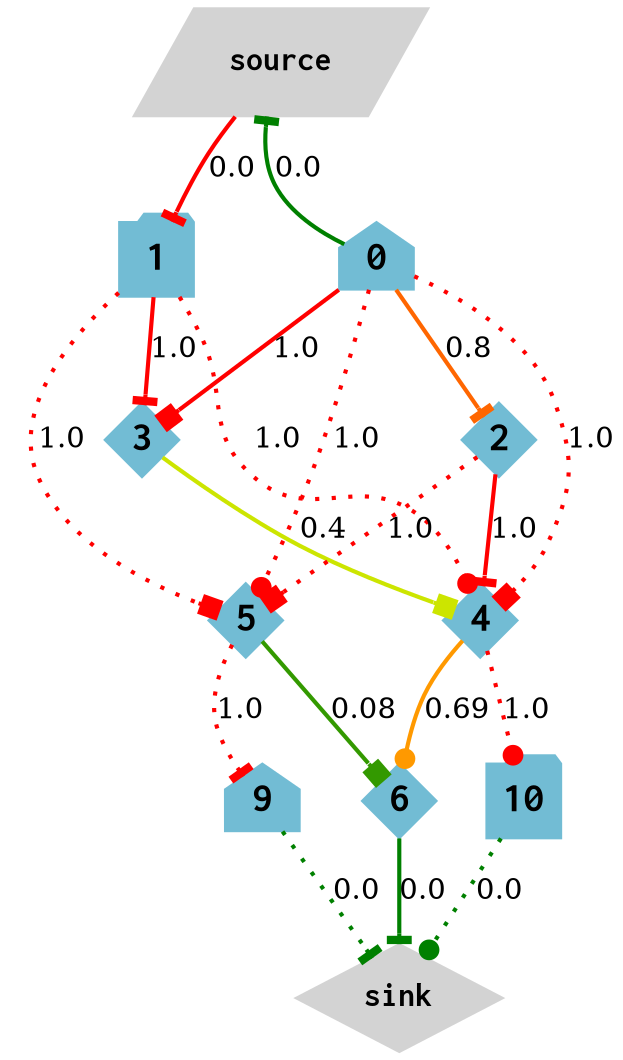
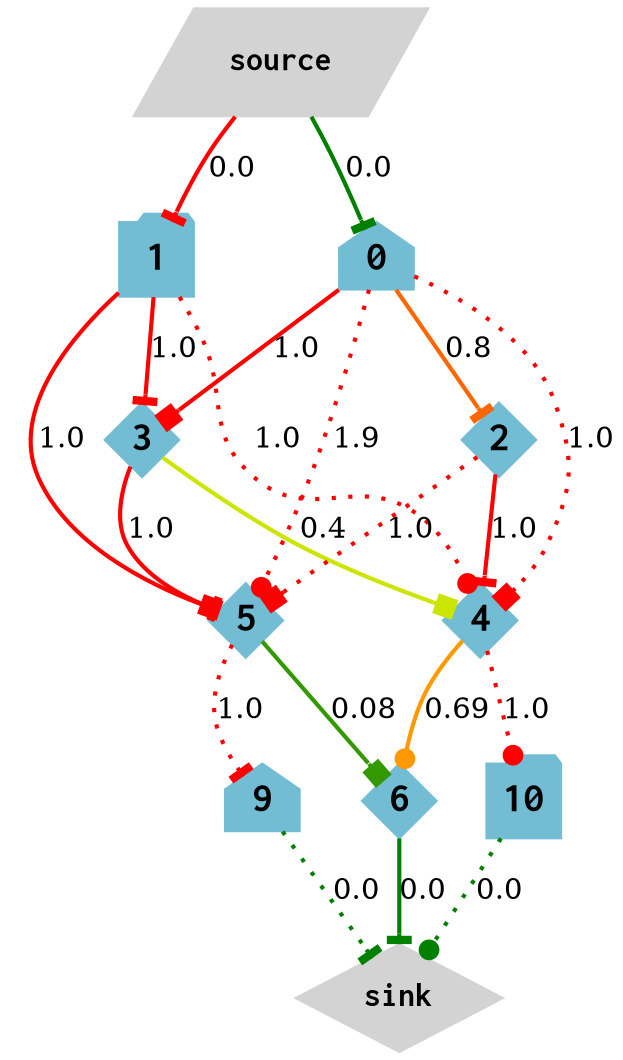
(284, 199) -> (338, 168)
(357, 440) -> (357, 440)
(38, 475) -> (38, 475)
none -> (133, 555)
